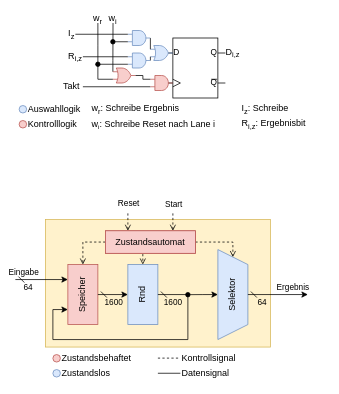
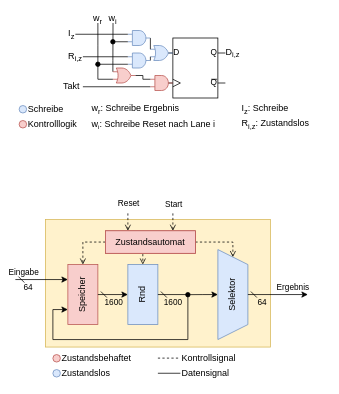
(55, 109) -> (47, 109)
(278, 124) -> (279, 124)
